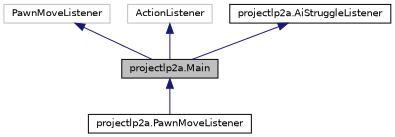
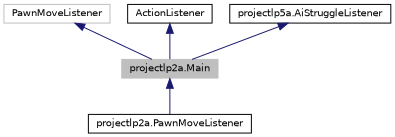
(170, 14) -> (170, 14)
(310, 14) -> (310, 14)
(170, 69) -> (170, 69)
